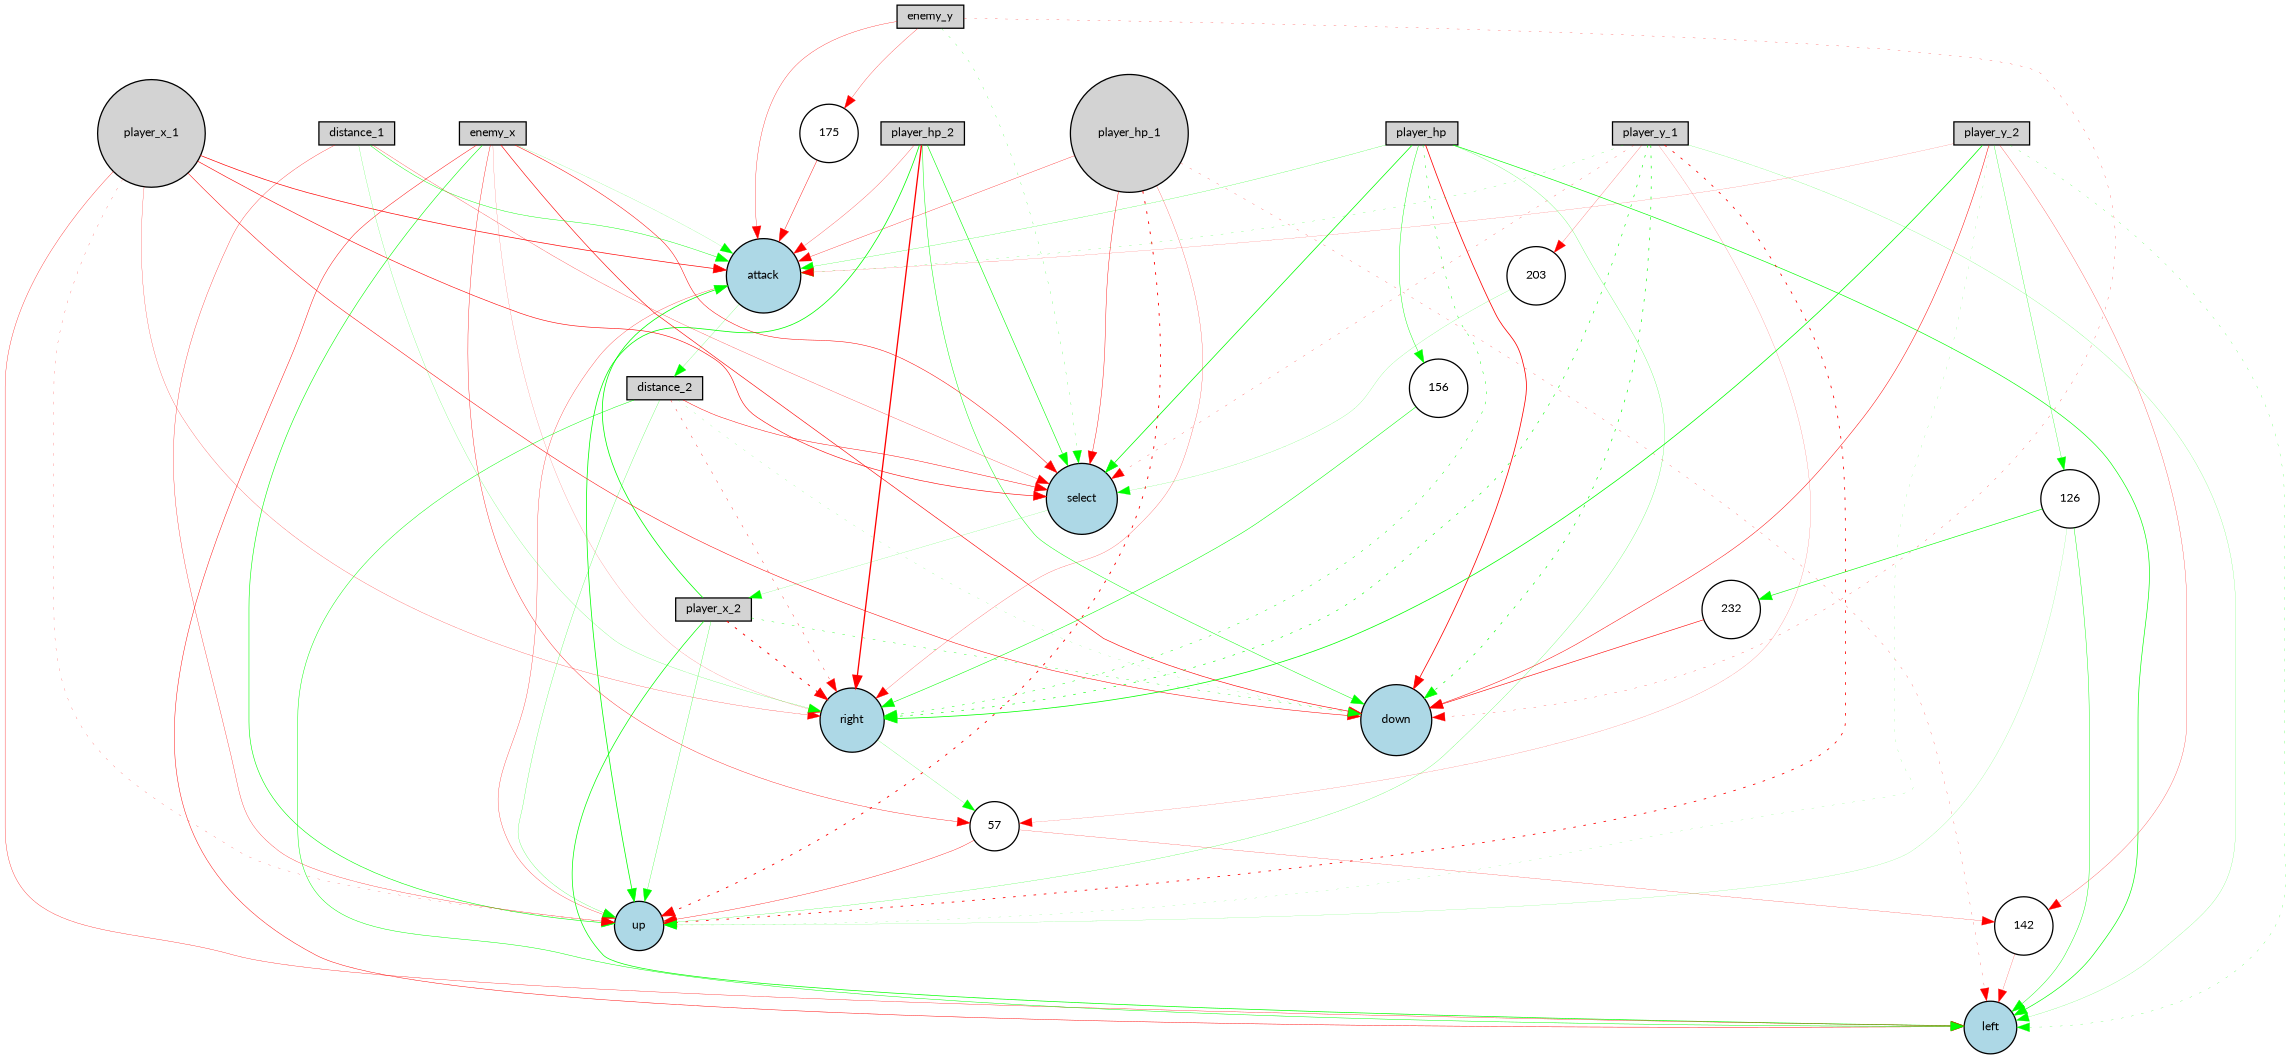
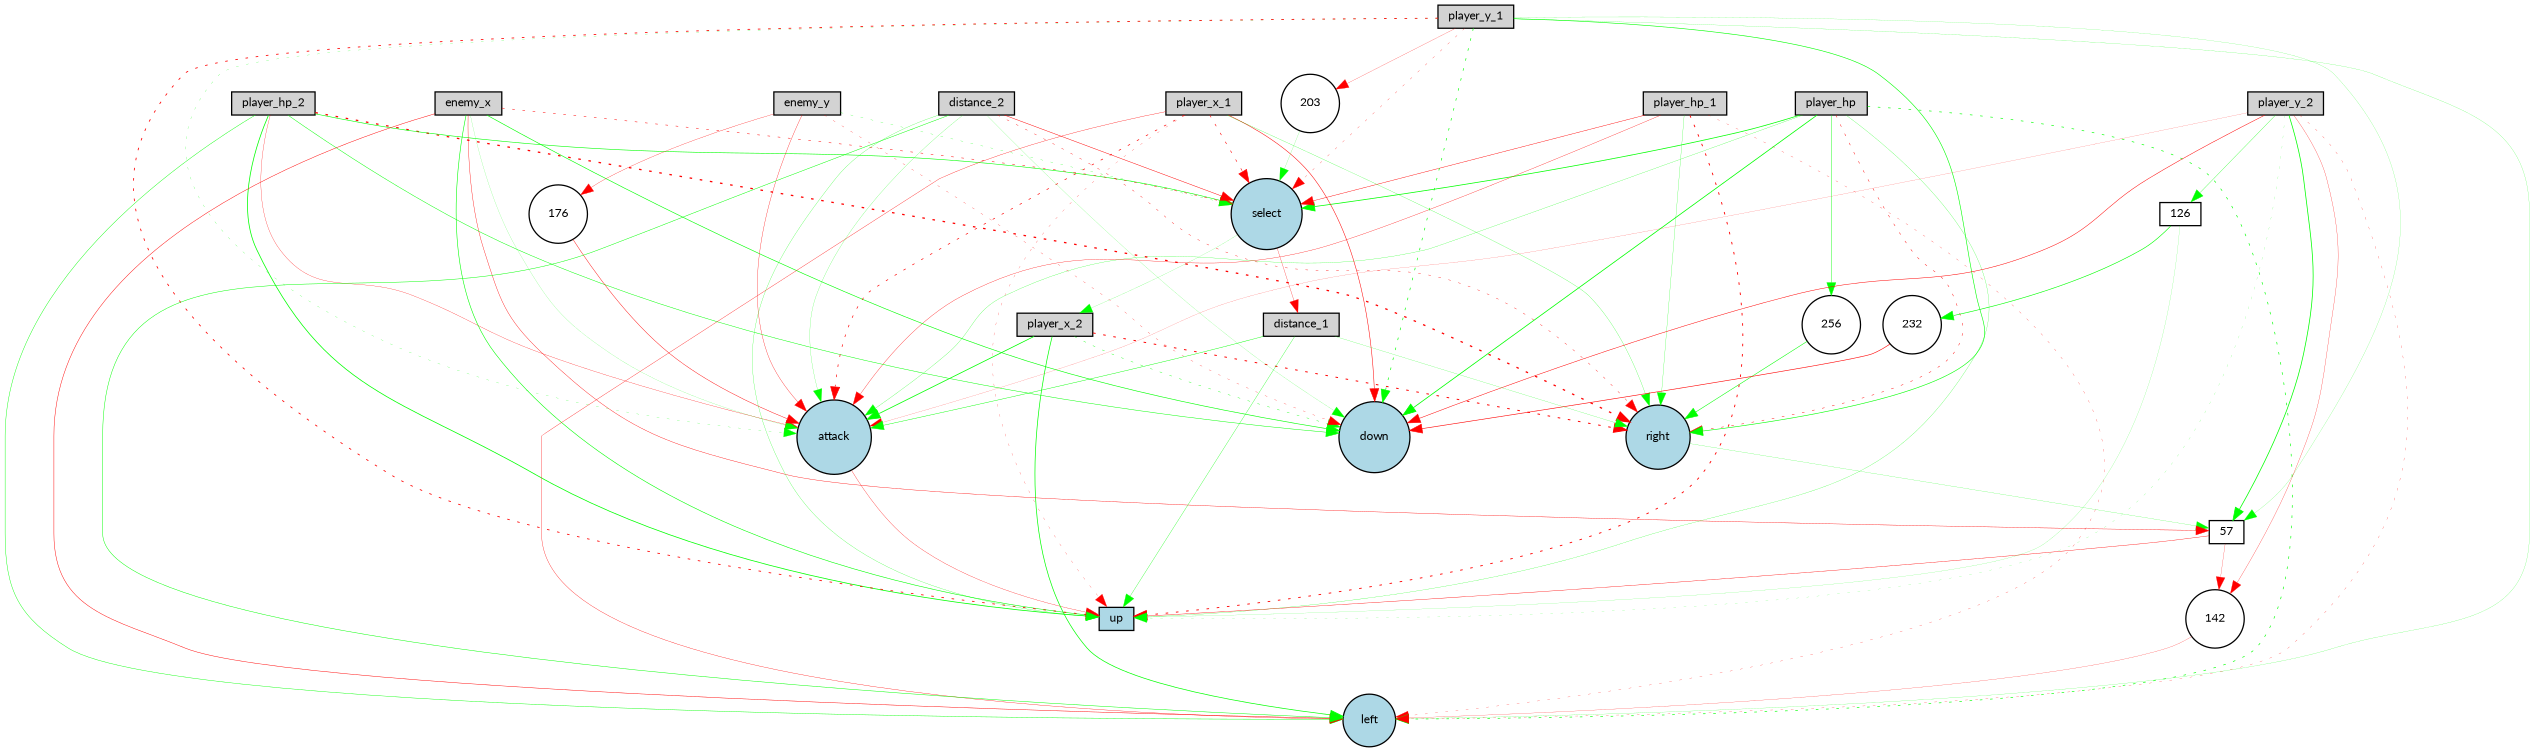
(151, 133) -> (1204, 103)
(829, 133) -> (558, 214)
(1129, 133) -> (1685, 103)
(454, 226) -> (1001, 215)
(600, 328) -> (1226, 143)
(711, 336) -> (859, 221)
(780, 338) -> (844, 144)
(729, 346) -> (1286, 275)
(1439, 388) -> (1831, 325)
(891, 397) -> (945, 222)
(1523, 410) -> (1615, 261)
(2061, 416) -> (2253, 649)
(562, 484) -> none
(890, 484) -> (893, 311)
(2070, 499) -> (2180, 214)
(1159, 503) -> (1673, 254)
(1502, 556) -> (2310, 318)
(1347, 561) -> (1957, 348)
(336, 564) -> (1462, 225)
(1386, 575) -> (1948, 162)
(974, 596) -> (1170, 288)
(2284, 619) -> (2291, 645)
(203, 643) -> (1212, 466)
(1674, 703) -> (2176, 37)
(679, 755) -> none
(2089, 776) -> (367, 694)
(995, 826) -> (2227, 532)
(639, 926) -> (1116, 619)
